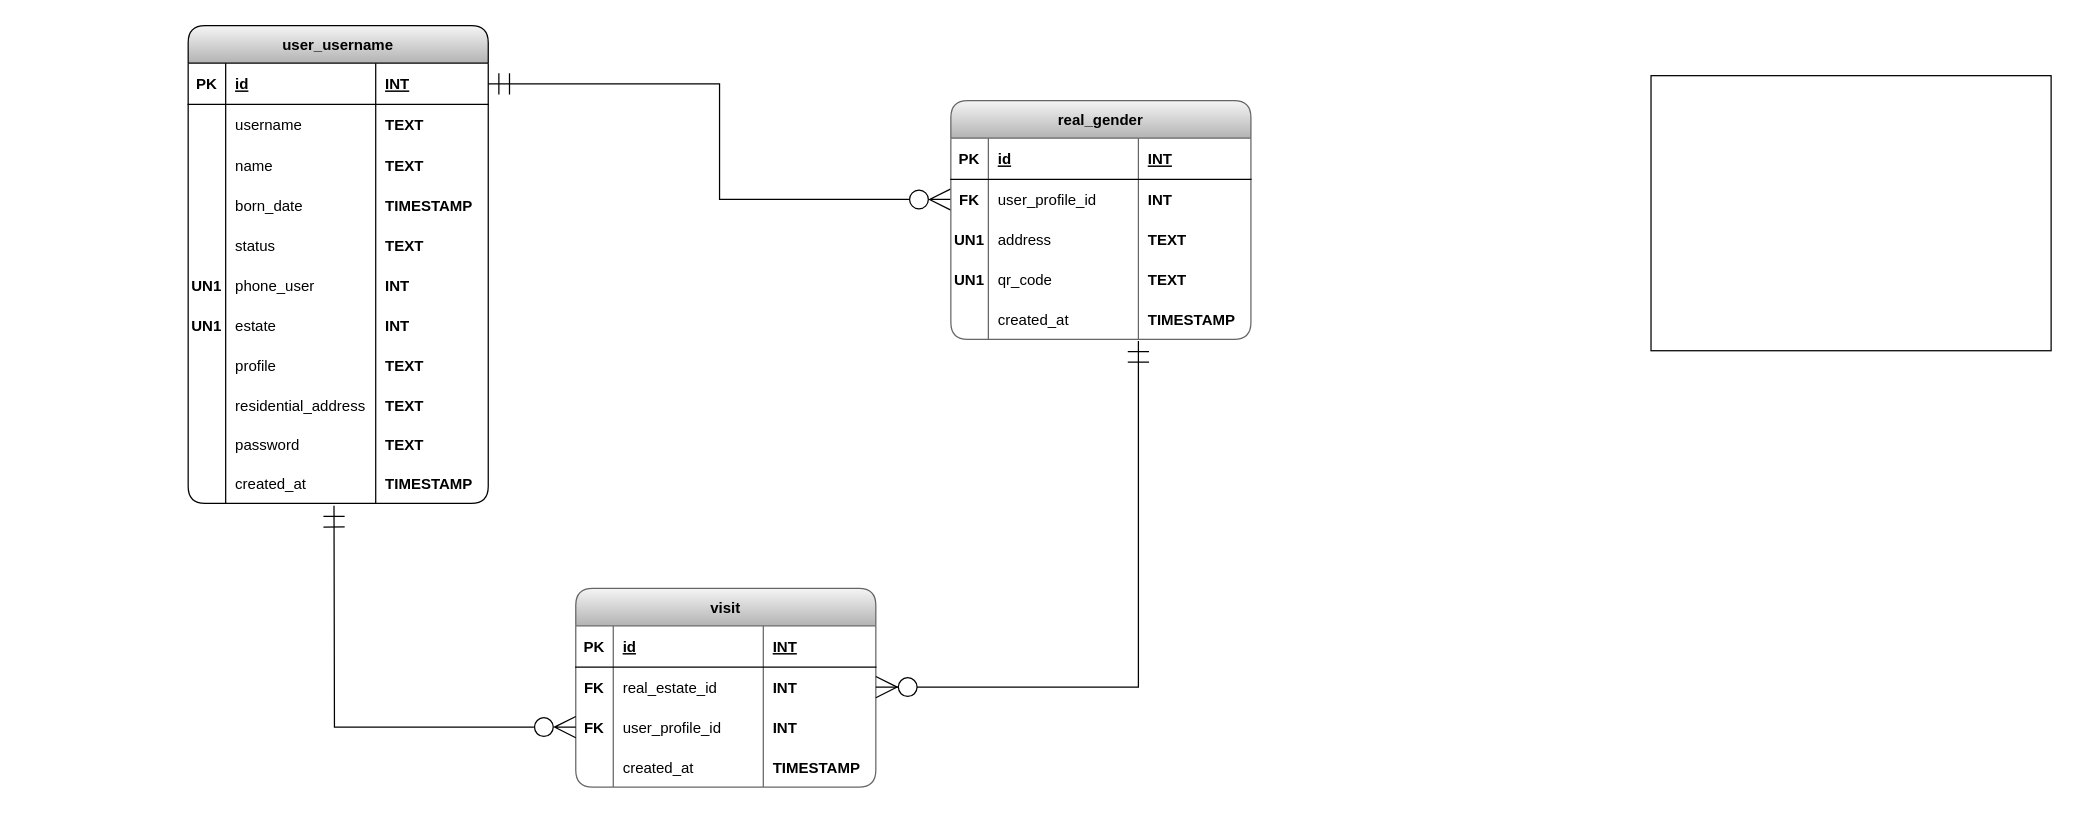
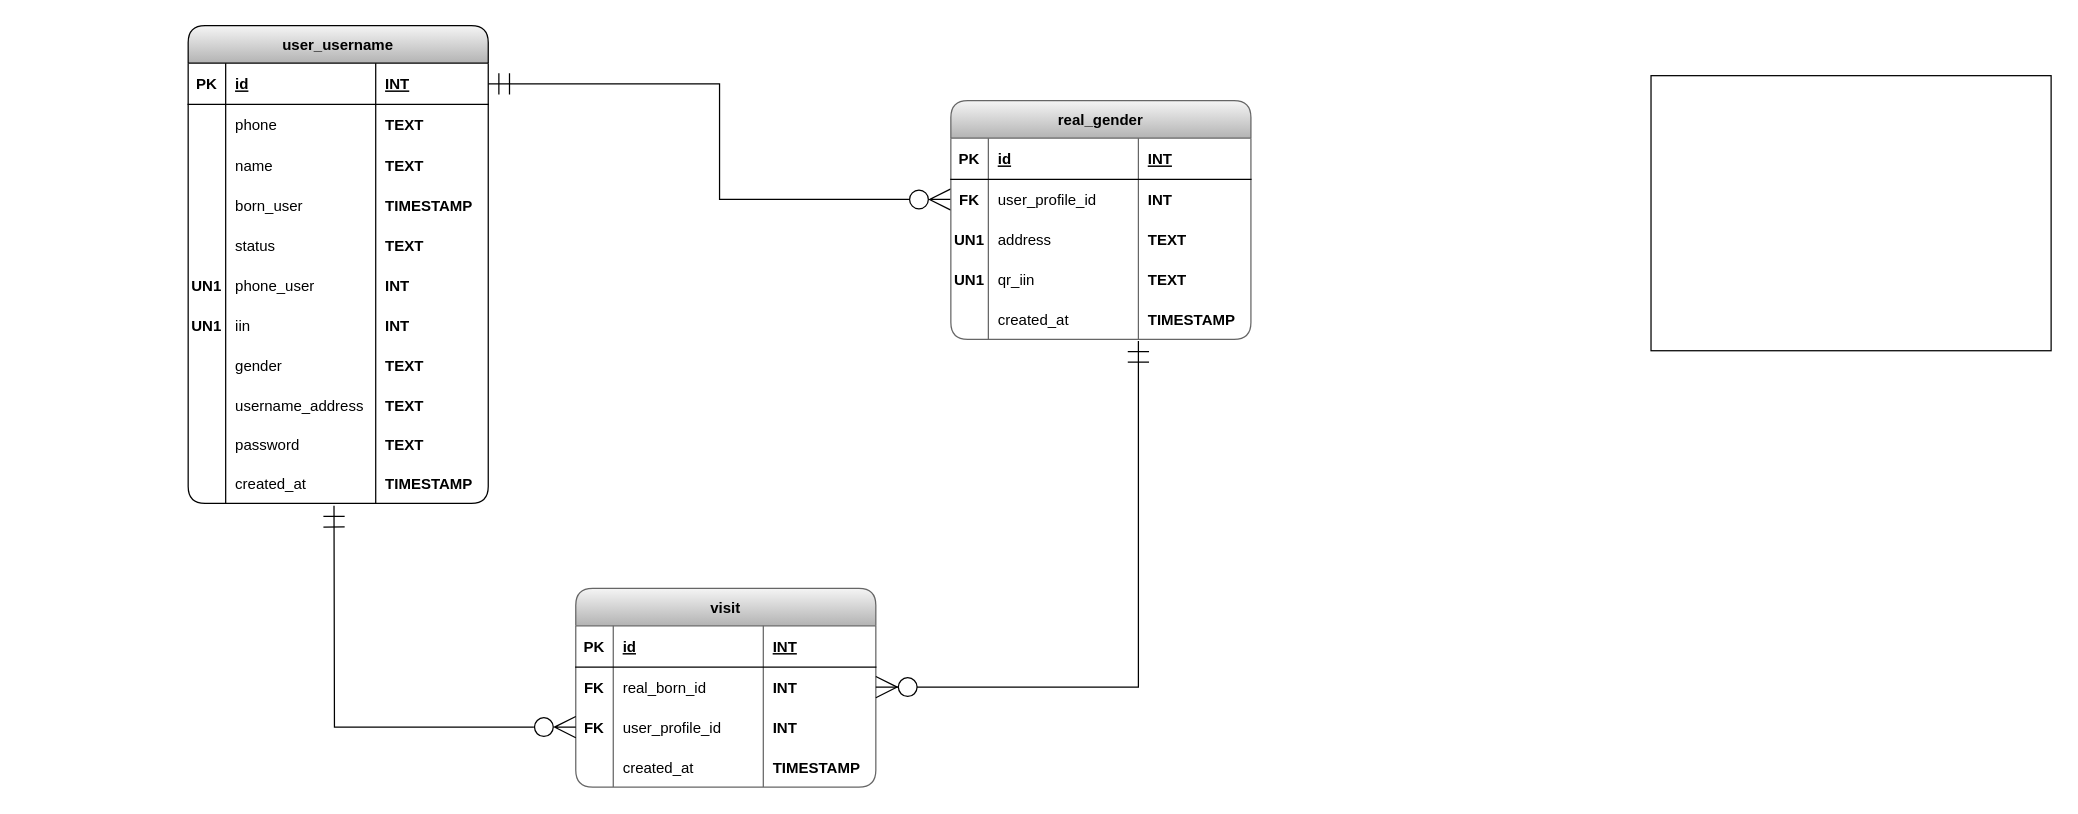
(269, 125) -> (256, 125)
(273, 206) -> (273, 206)
(1027, 280) -> (1019, 280)
(260, 326) -> (244, 326)
(261, 366) -> (260, 366)
(309, 406) -> (302, 406)
(677, 688) -> (669, 688)
